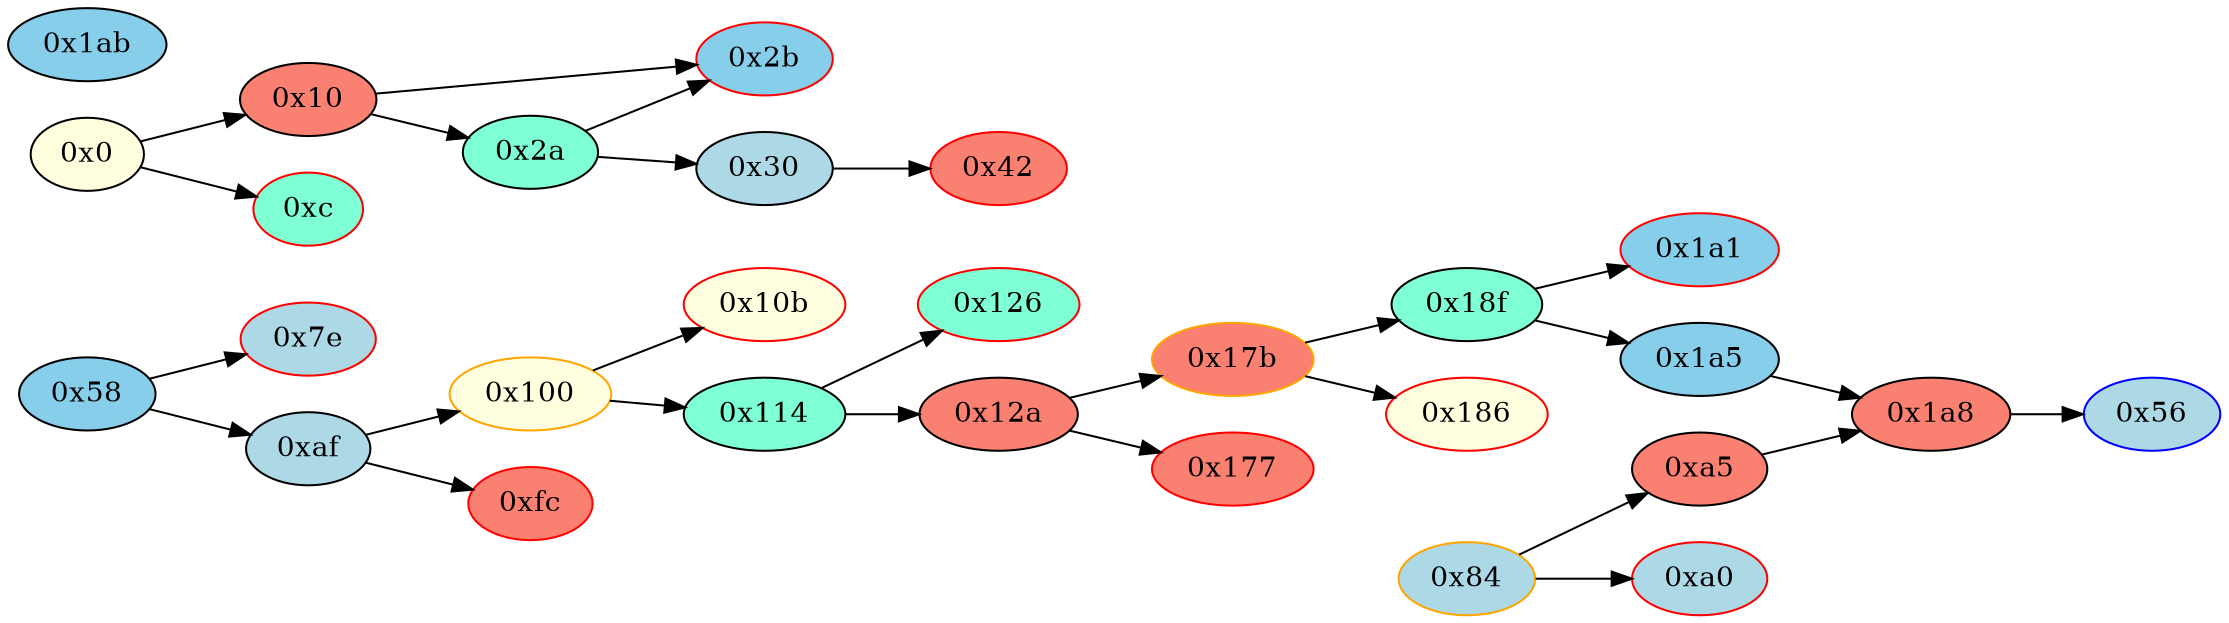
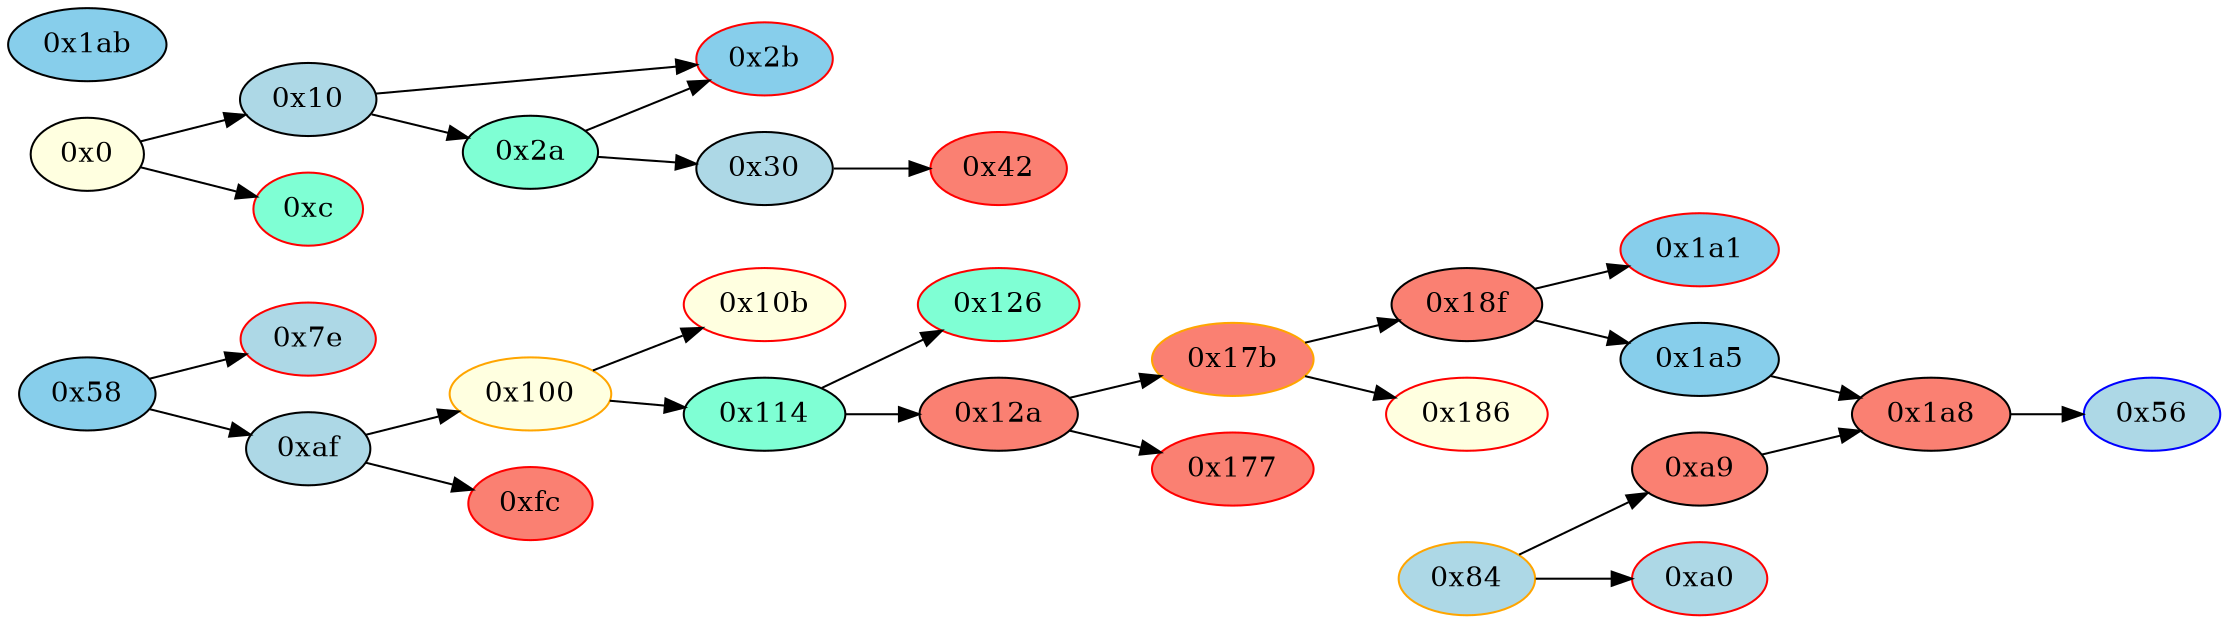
(308, 99) -> (308, 99)
(1467, 305) -> (1467, 305)
(1700, 469) -> (1700, 469)
